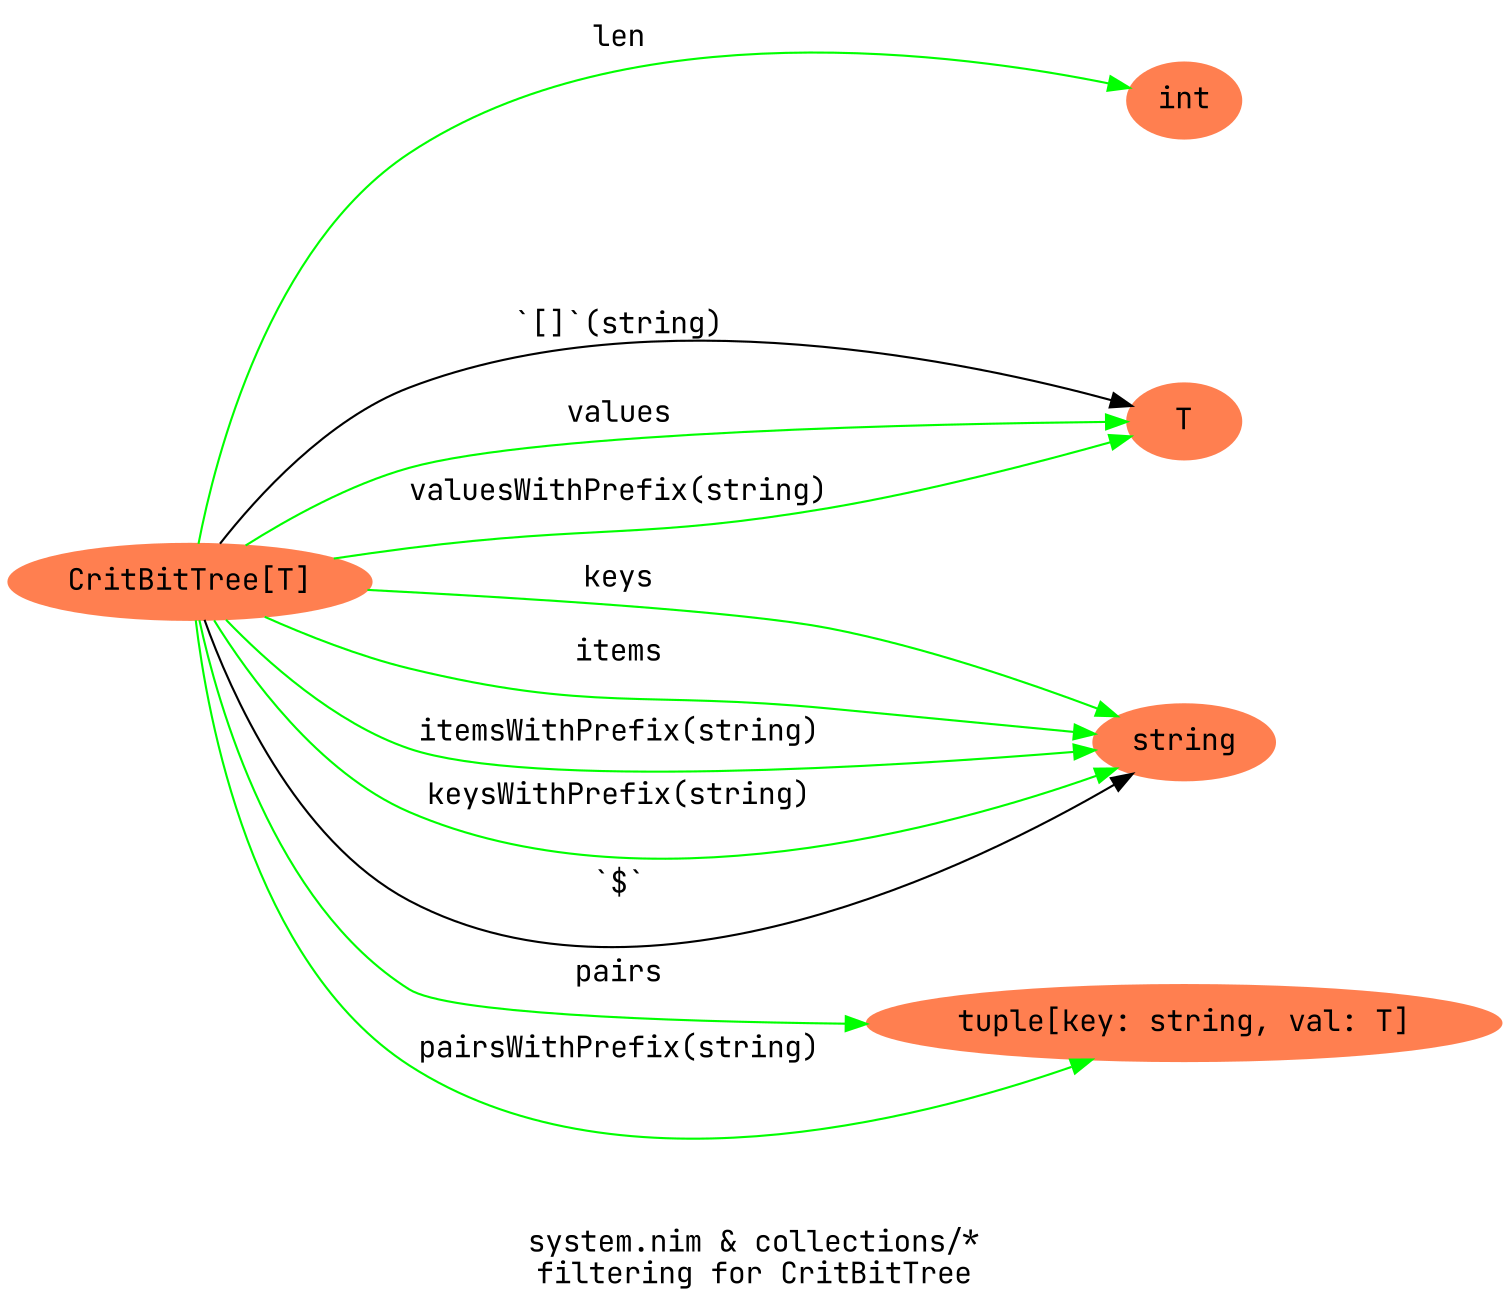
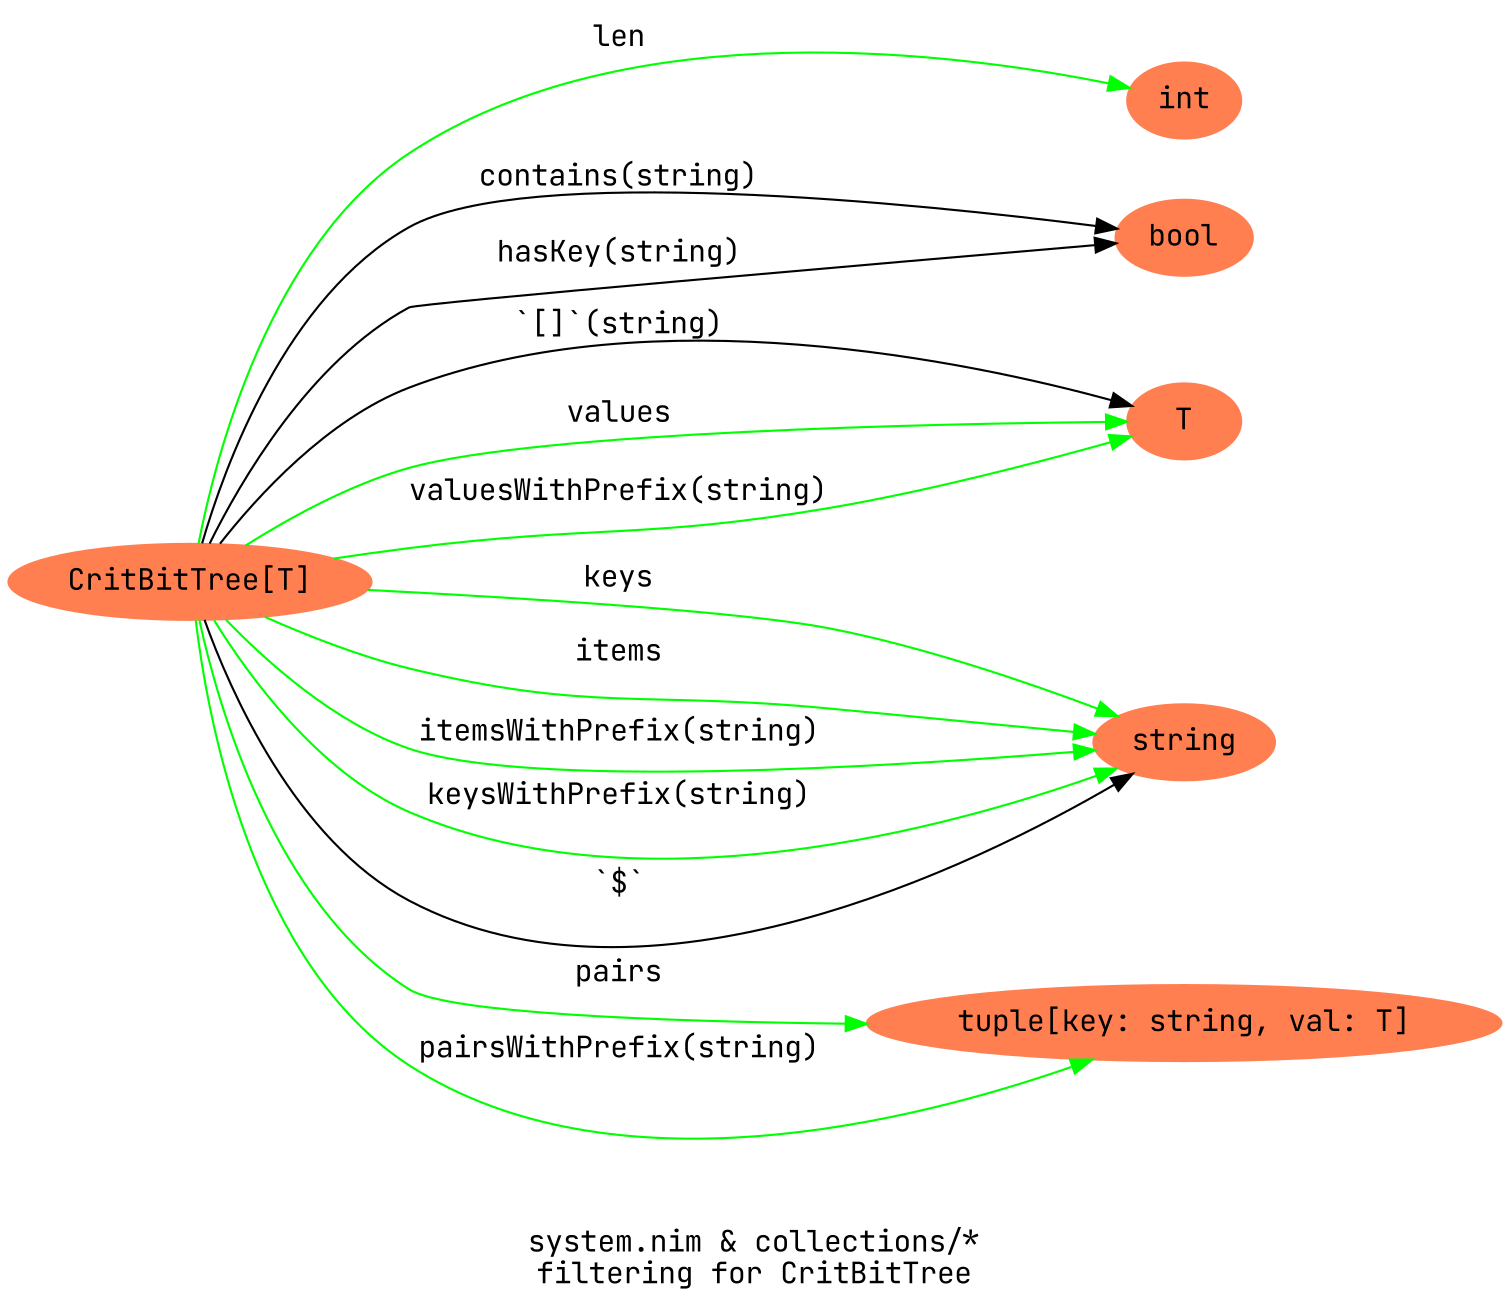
none -> (1184, 238)
